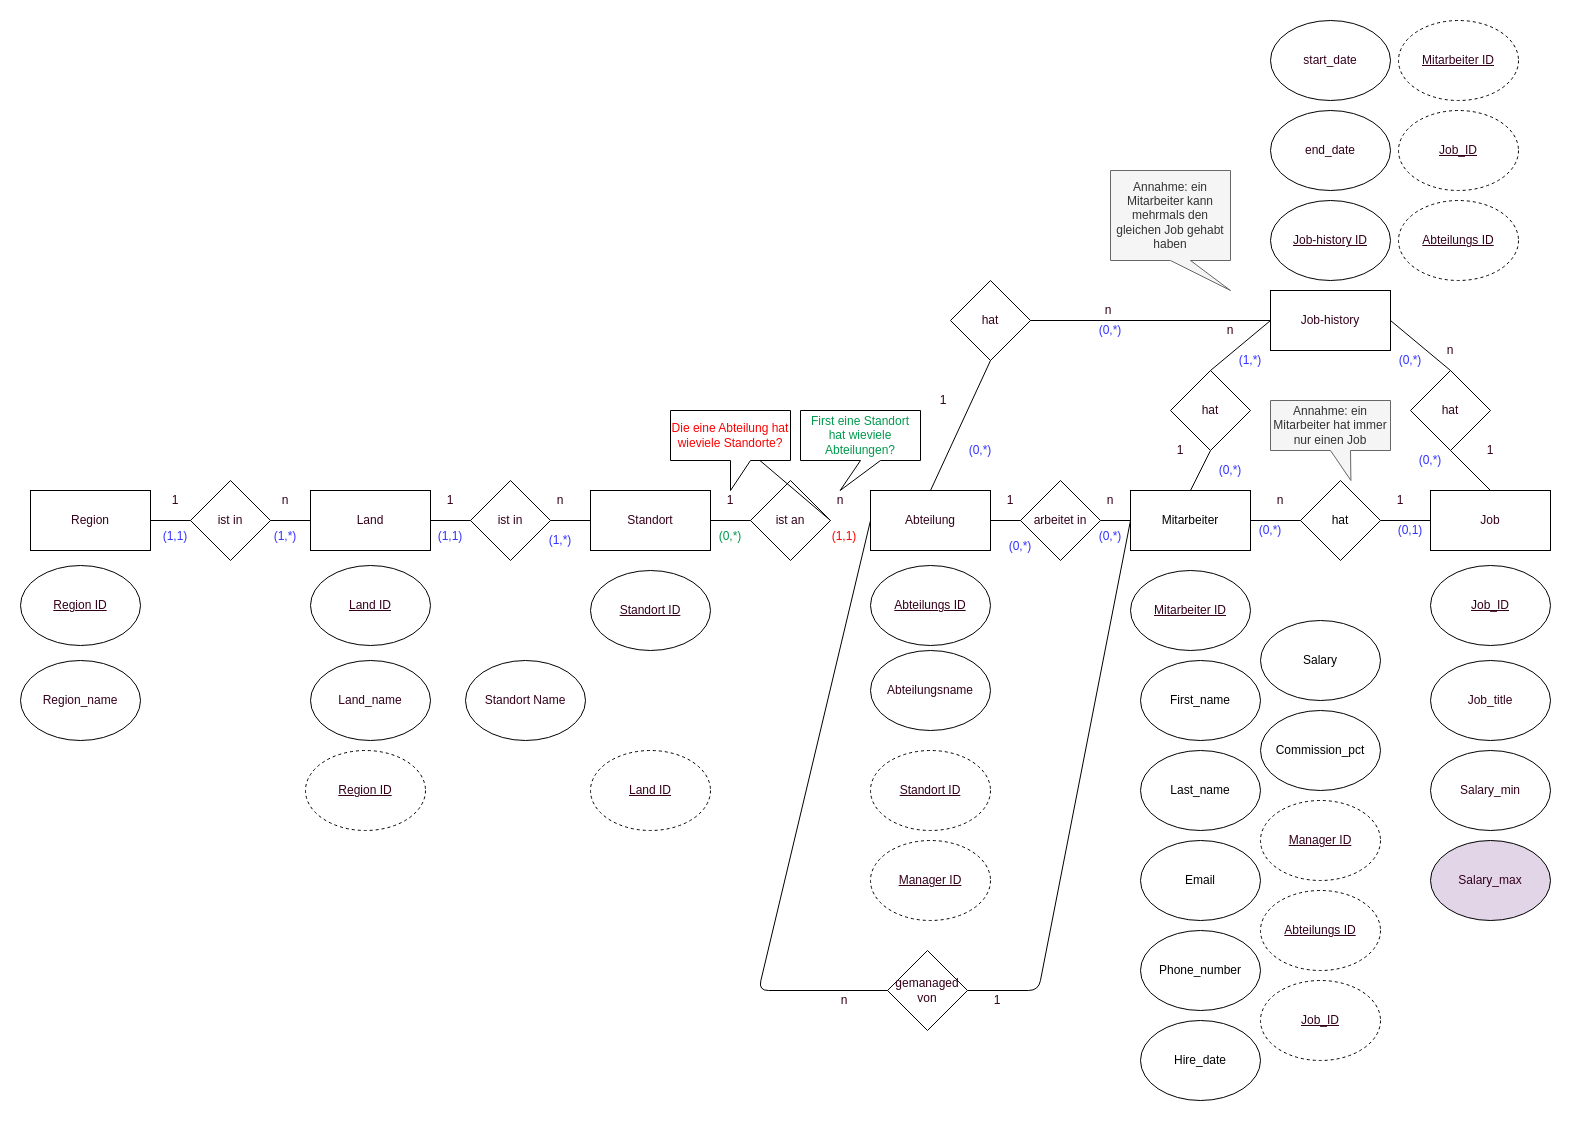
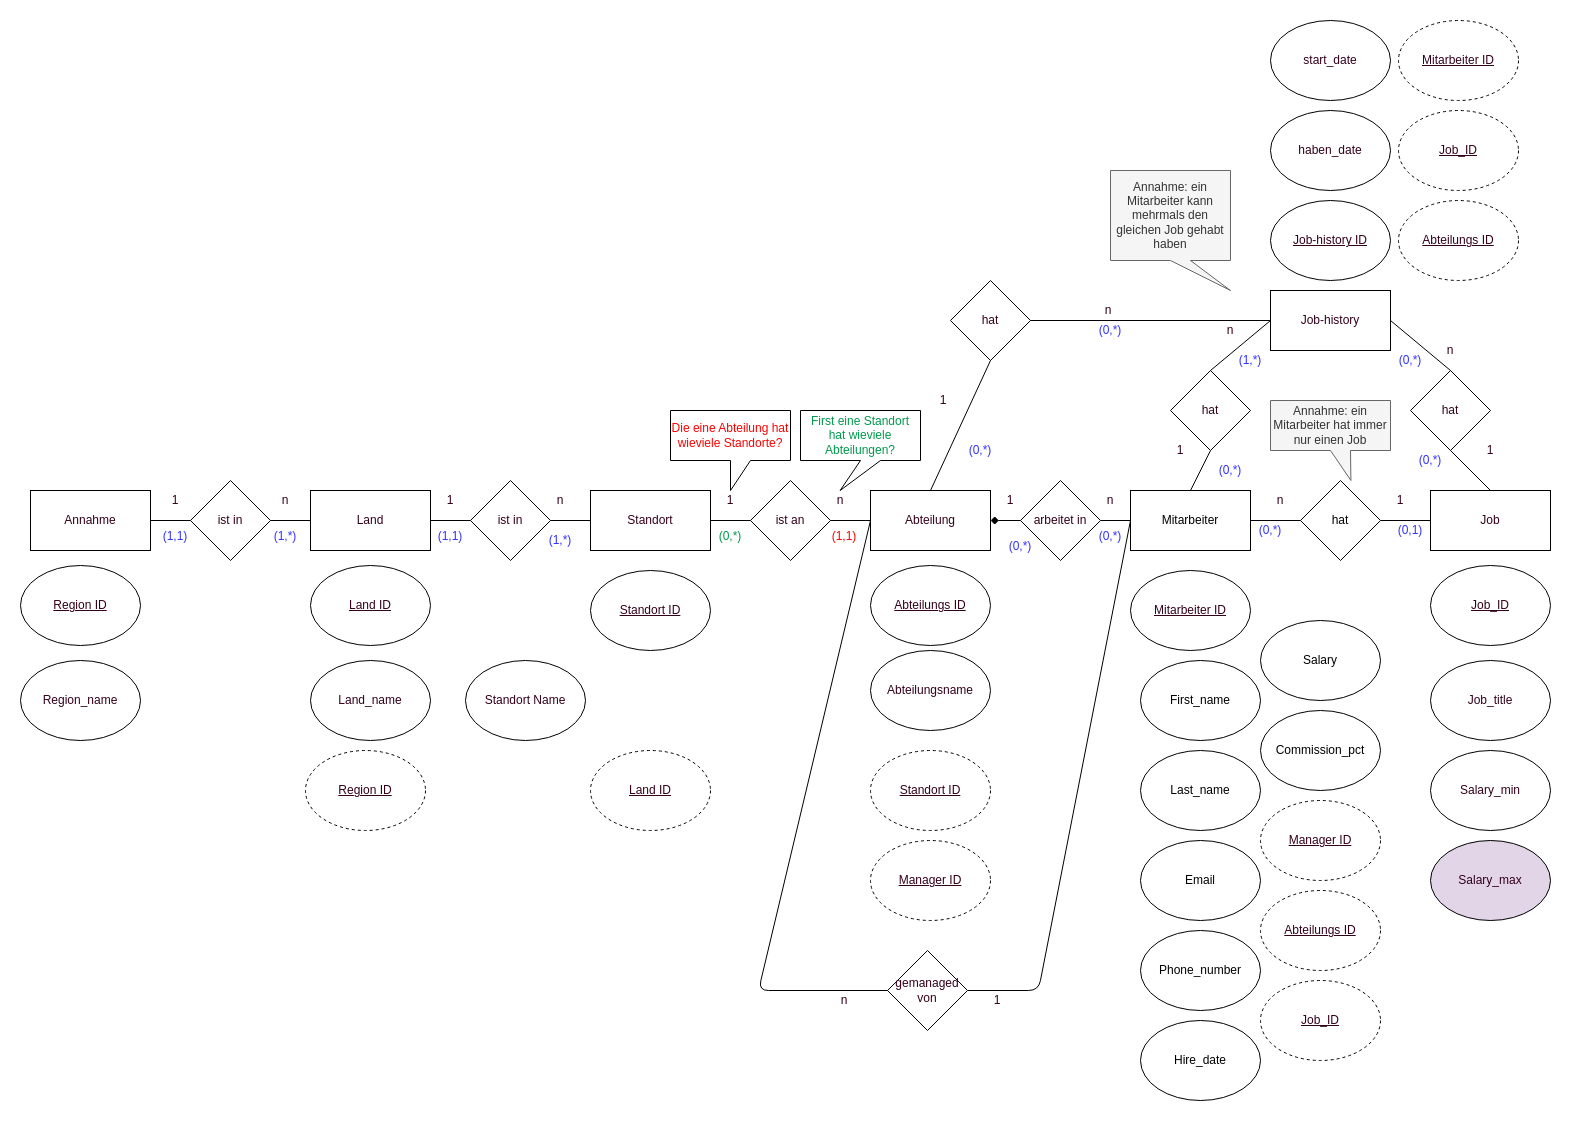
(1331, 151) -> (1331, 151)
(795, 491) -> (850, 521)
(91, 521) -> (91, 521)
(995, 521) -> (999, 521)
